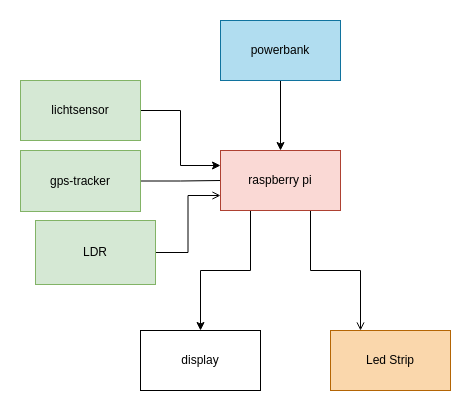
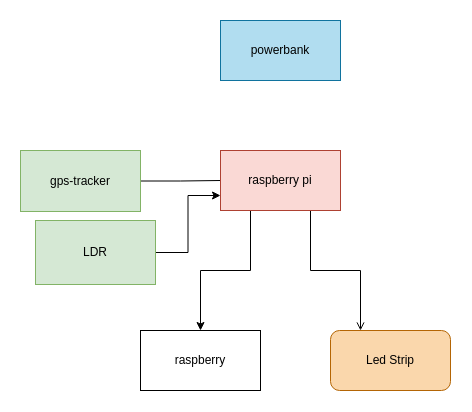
(81, 111) -> none
(281, 112) -> none
(181, 135) -> none
(213, 196) -> (212, 196)
(201, 361) -> (201, 361)
(391, 361) -> (391, 361)
